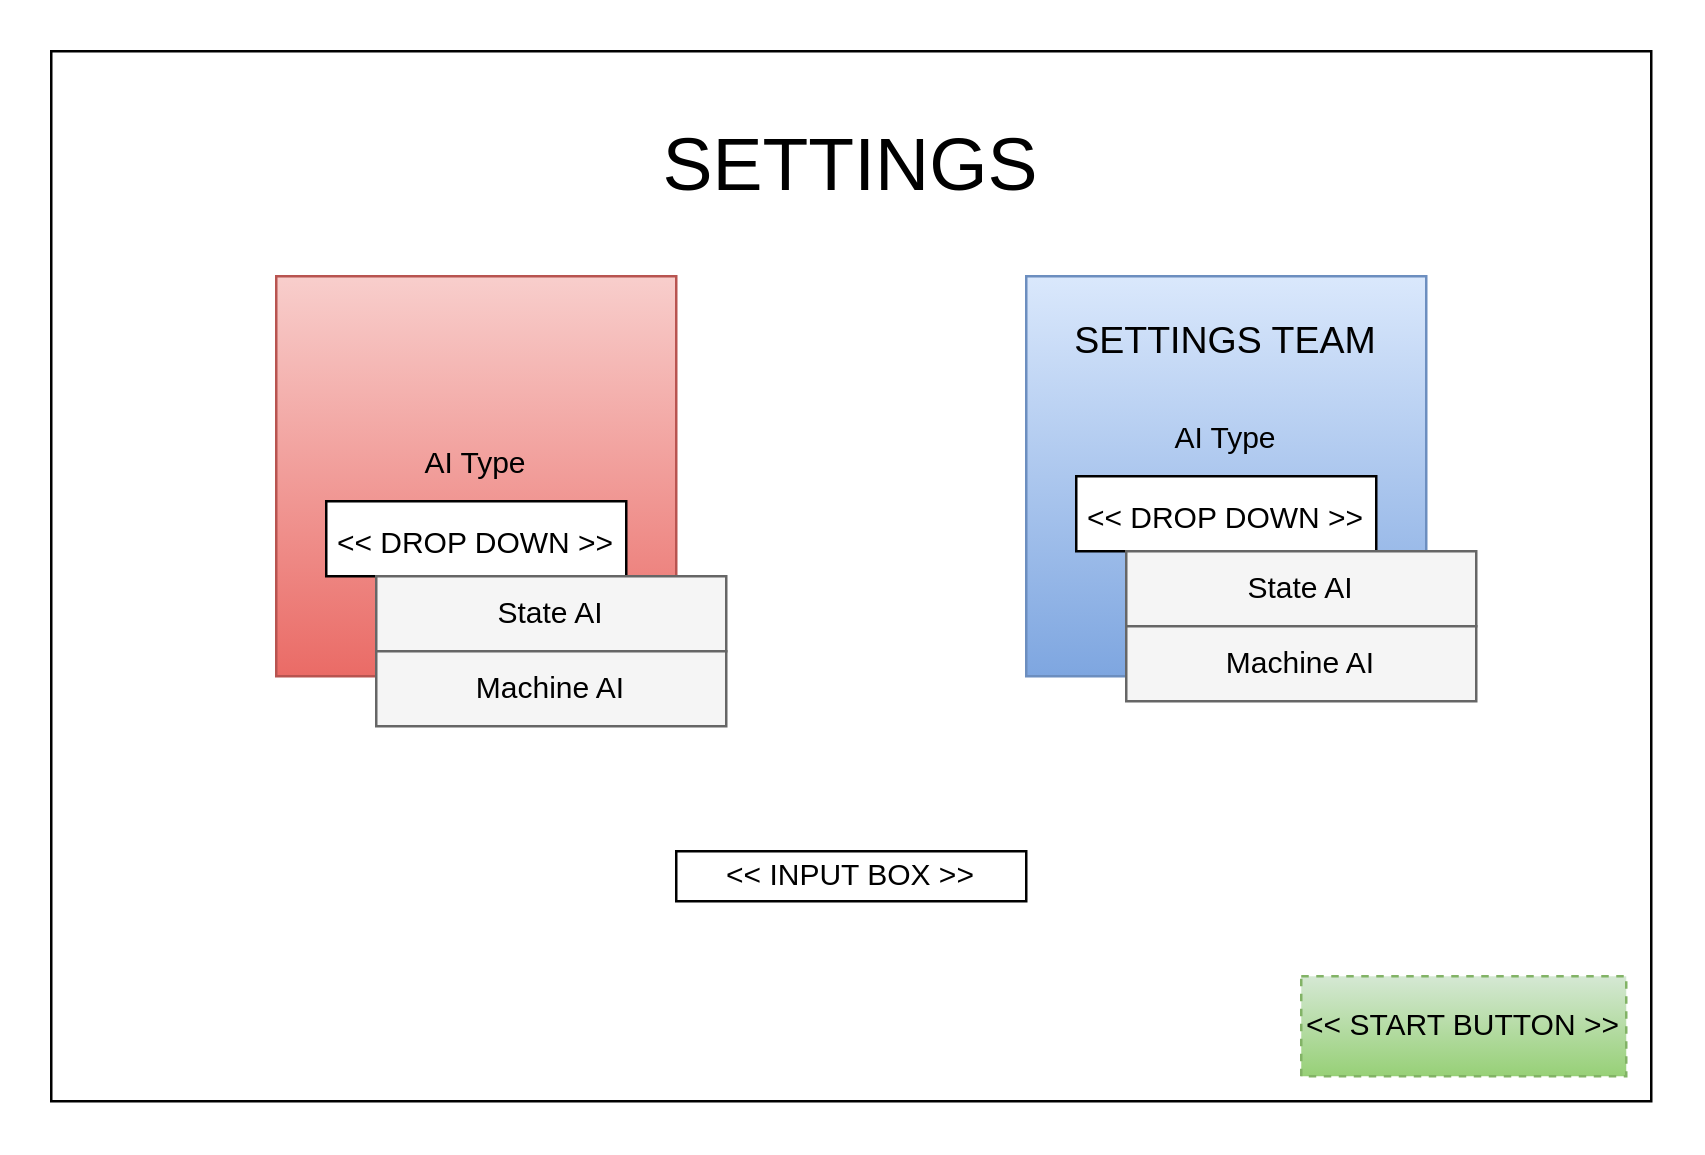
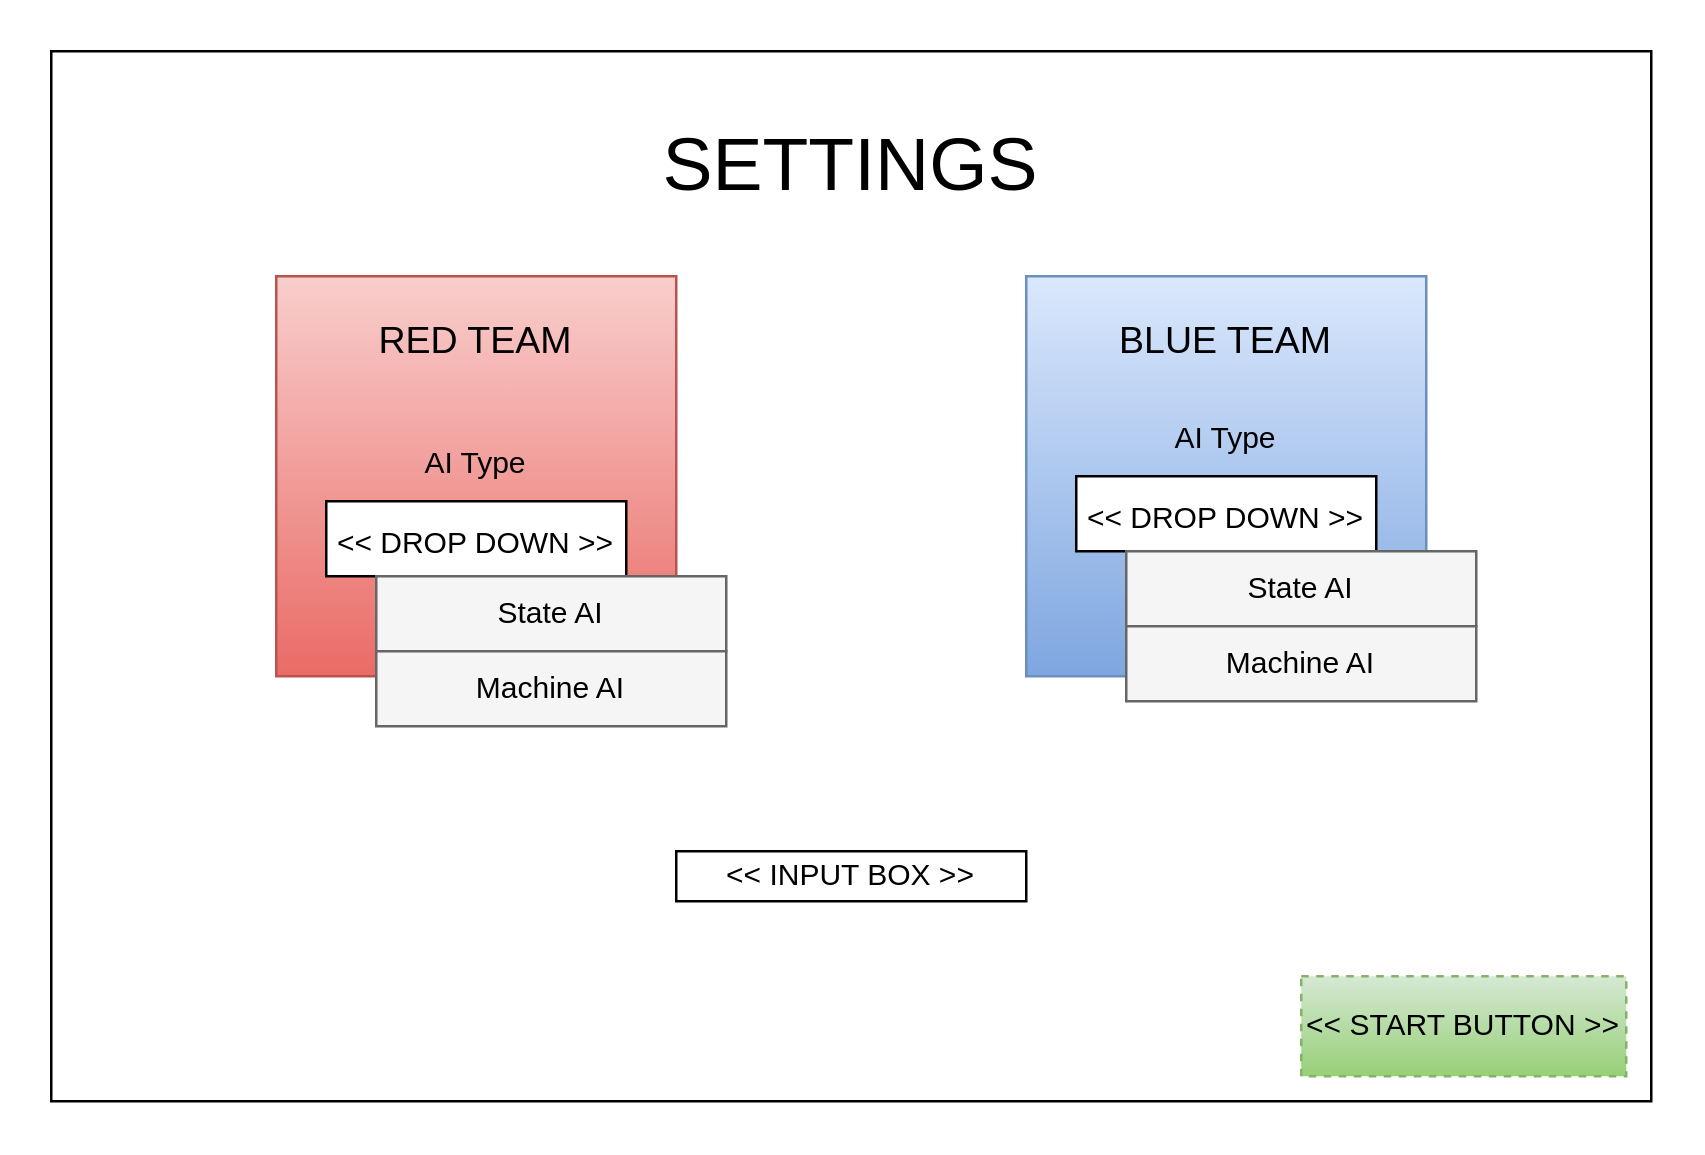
none -> (476, 339)
(1226, 339) -> (1226, 339)
